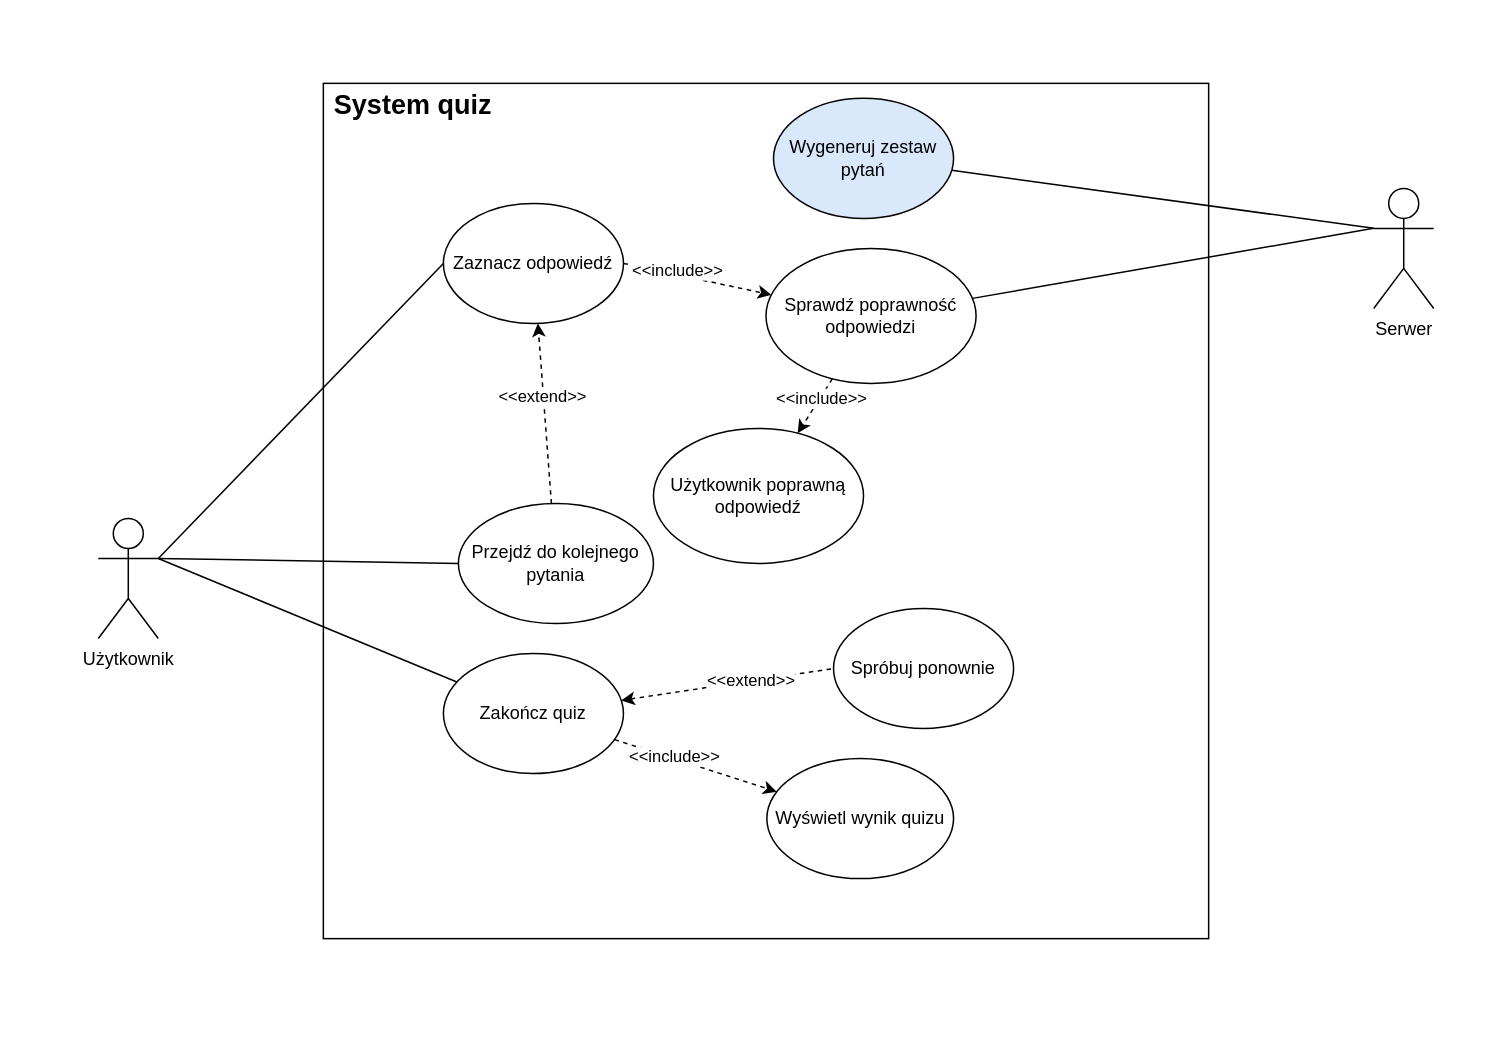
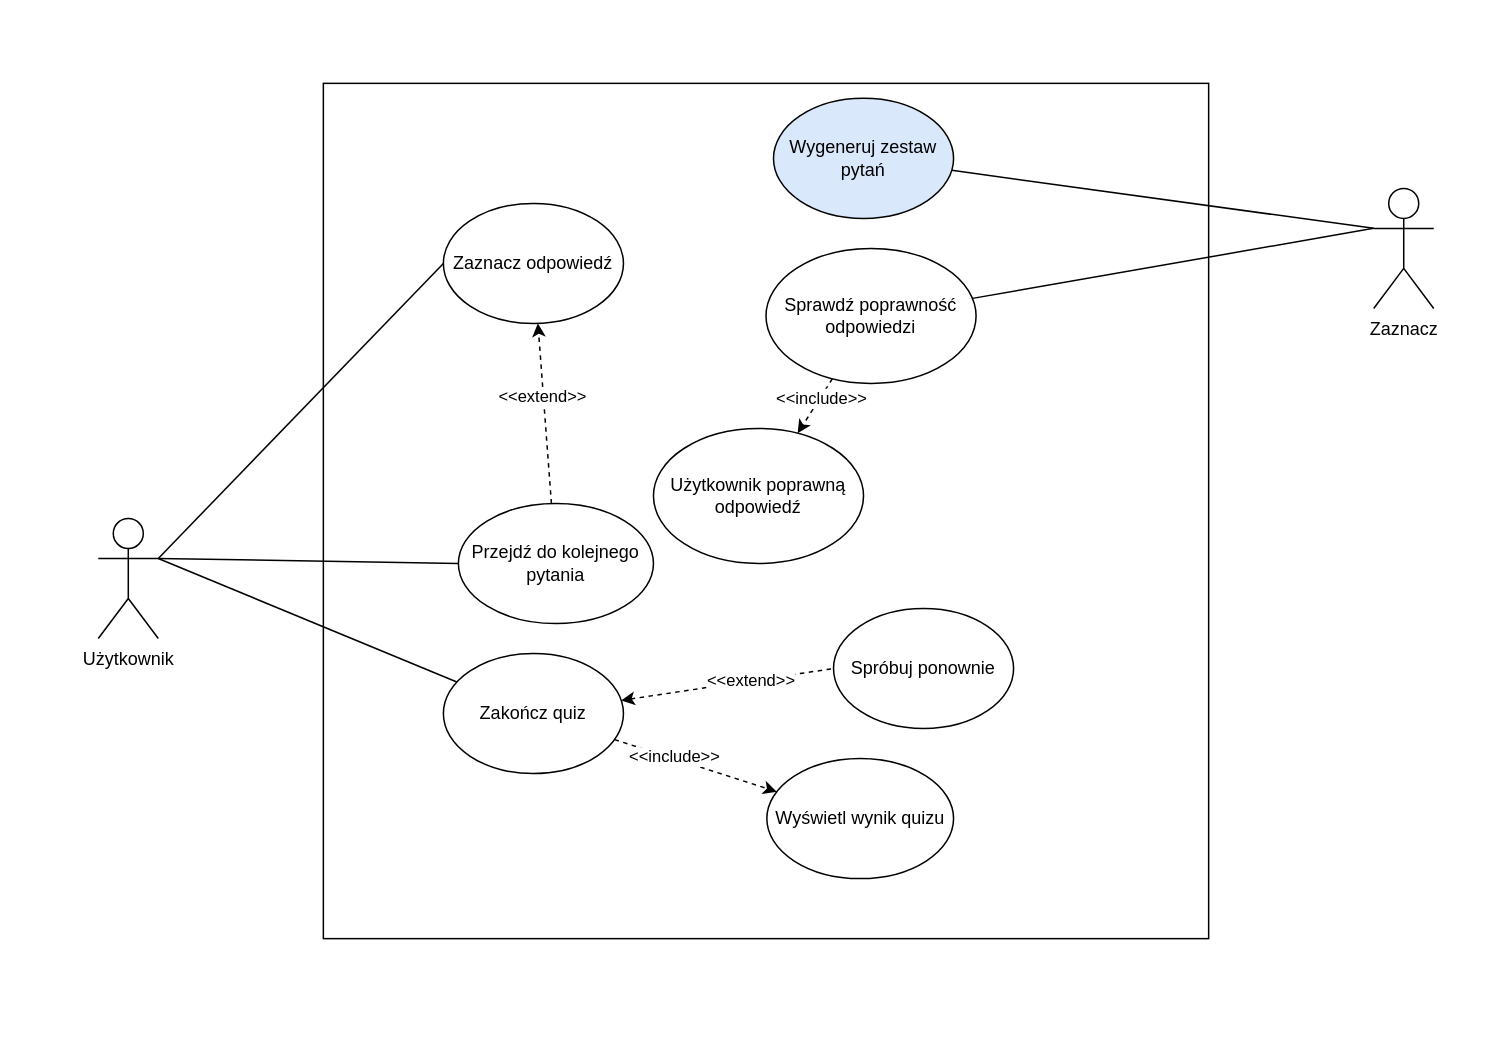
(413, 106) -> none
(657, 270) -> none
(1404, 330) -> (1404, 330)
